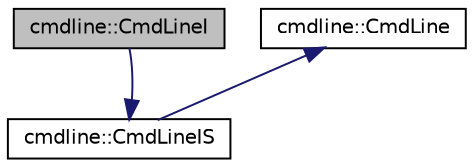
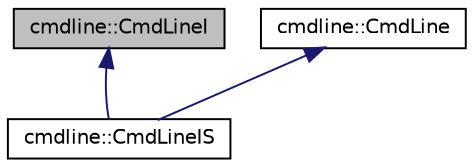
(132, 74) -> (106, 94)
